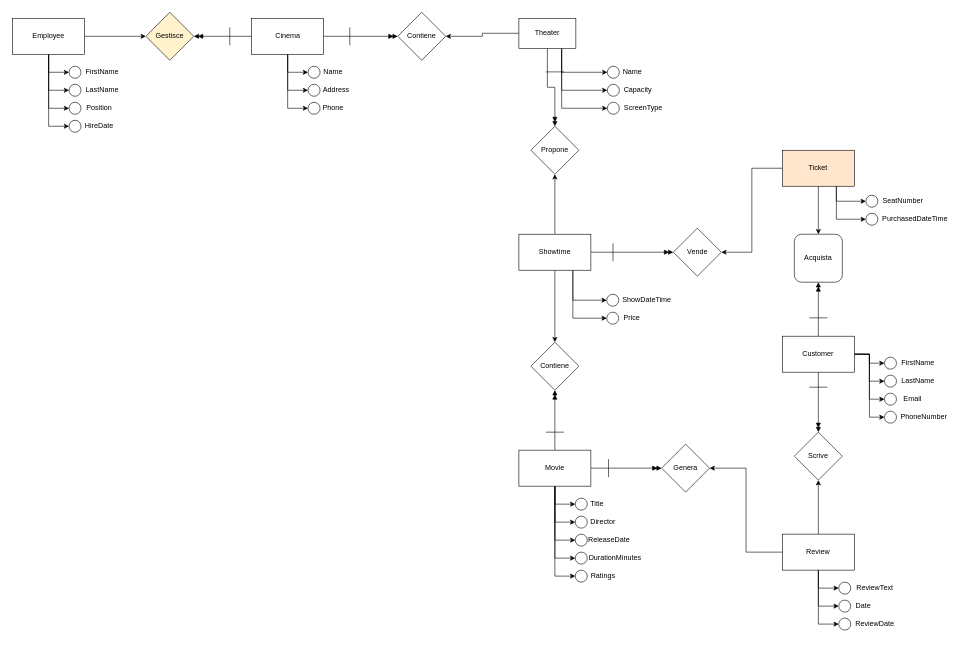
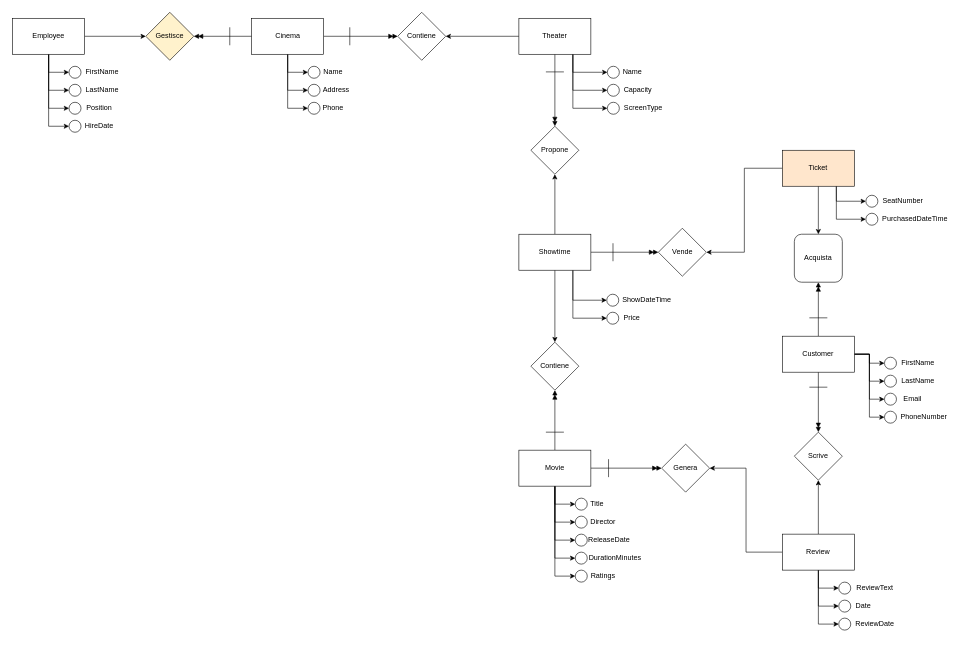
(547, 33) -> (555, 36)
(697, 252) -> (682, 252)
